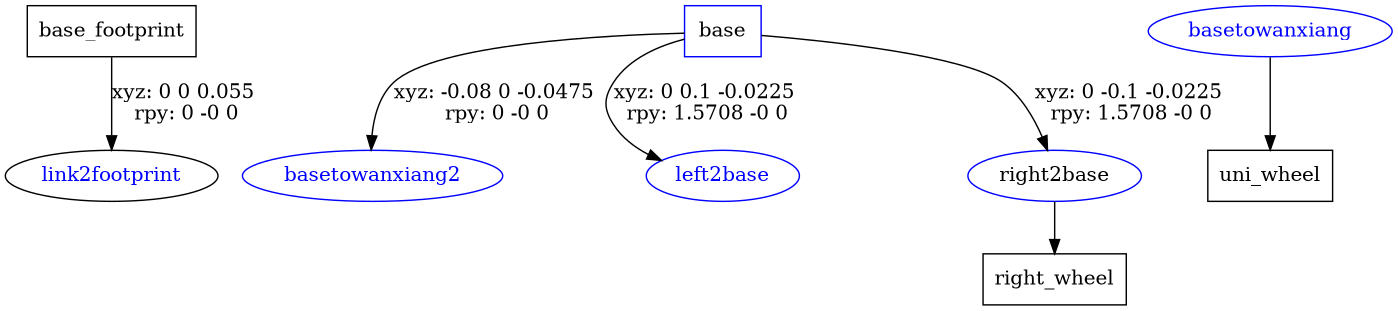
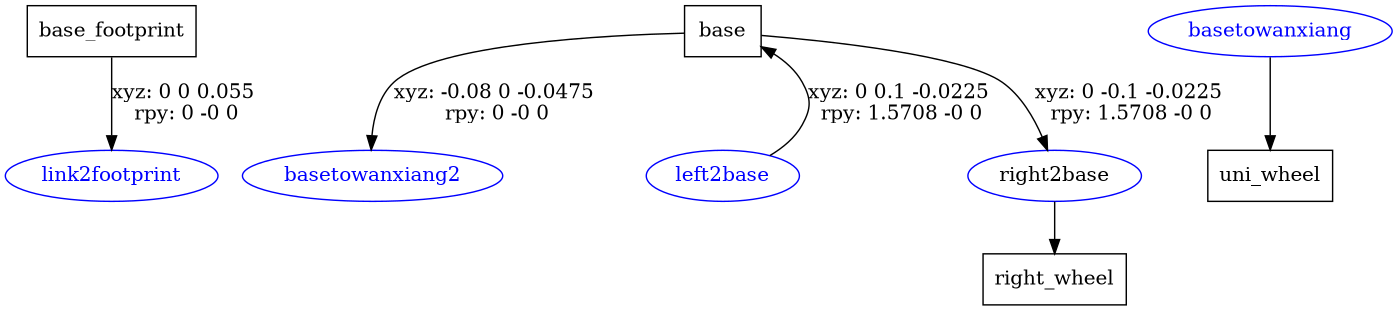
(723, 31) -> (723, 31)
(612, 85) -> (809, 106)
(112, 176) -> (112, 176)
